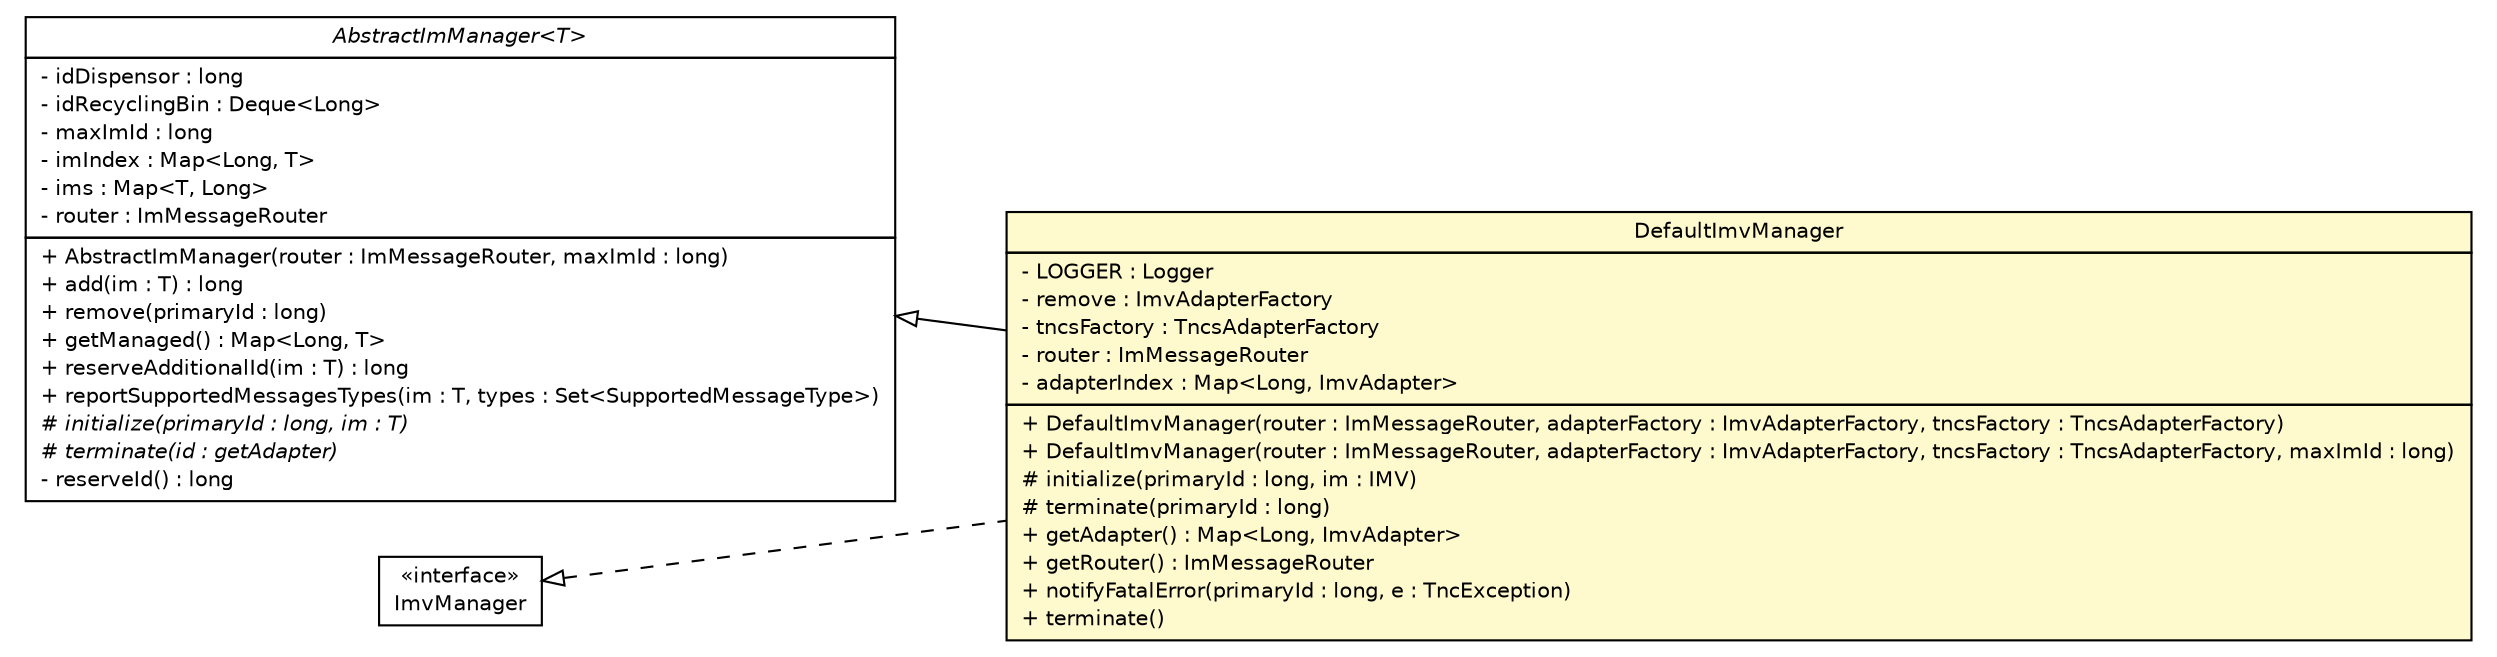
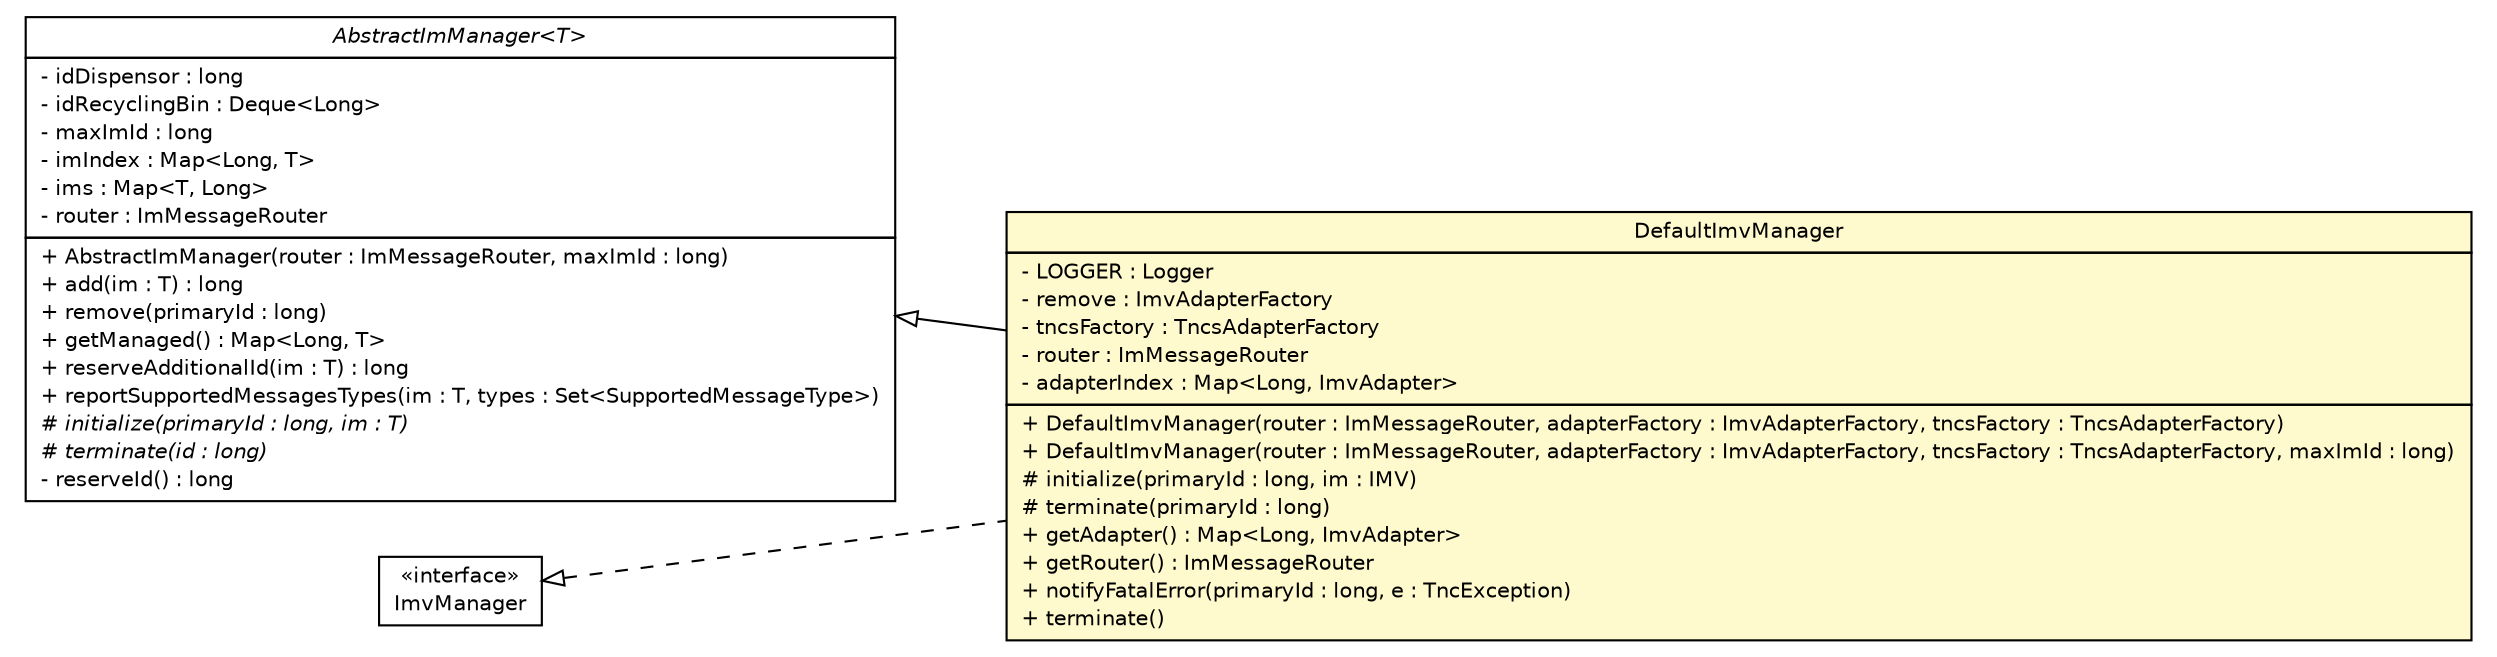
(190, 452) -> (154, 452)
